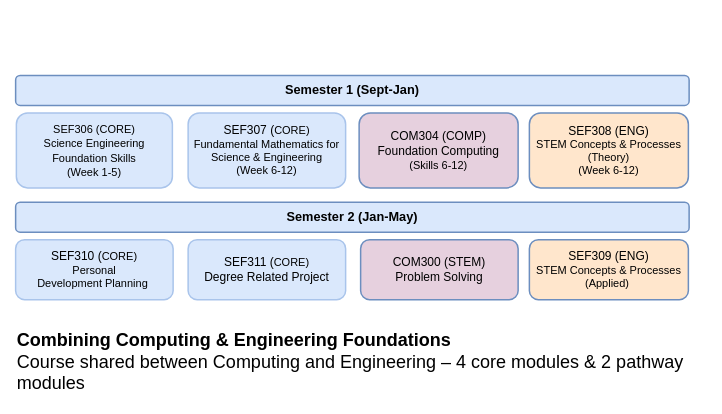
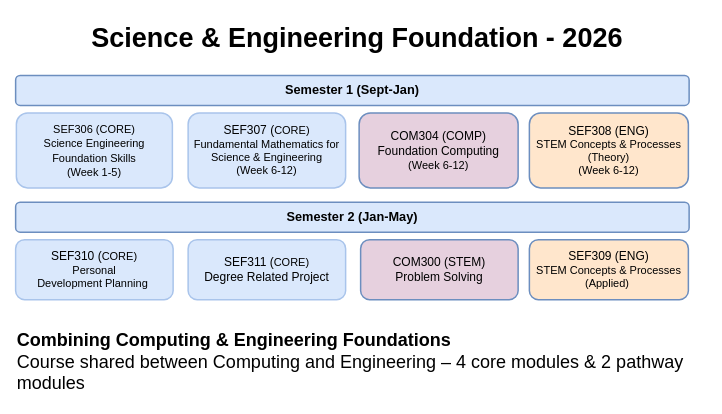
none -> (360, 38)
(438, 150) -> (438, 150)
